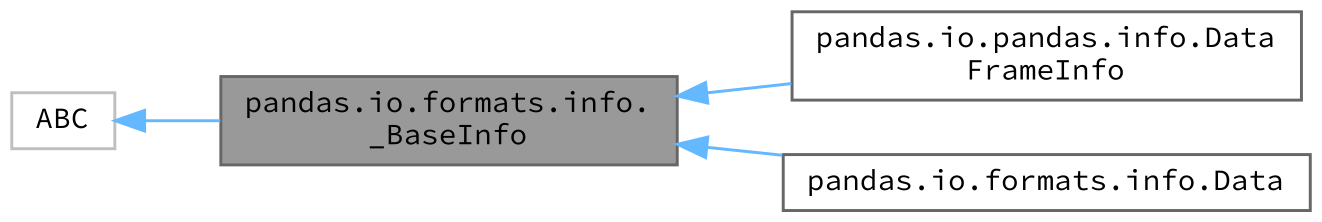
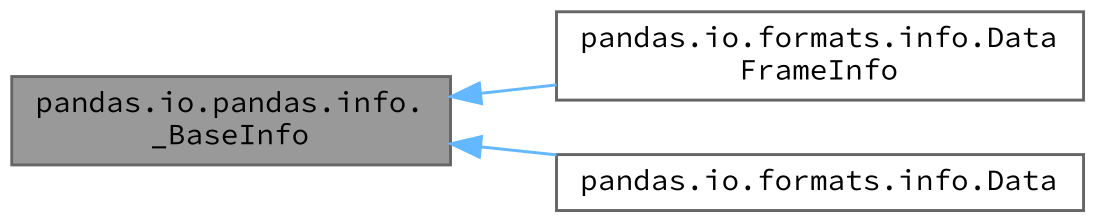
(1047, 56) -> (820, 56)
(63, 121) -> none
(449, 121) -> (231, 121)
